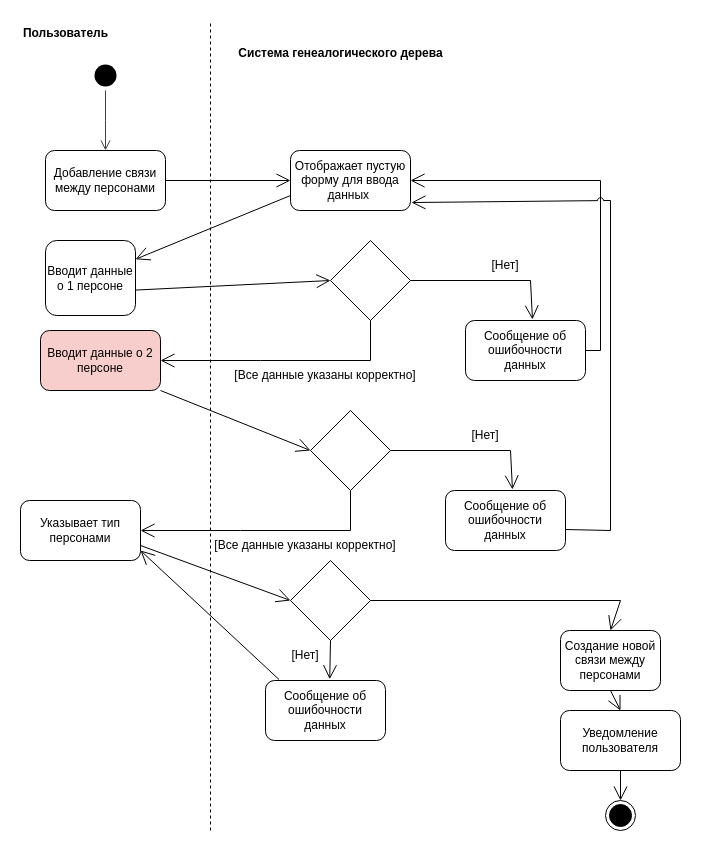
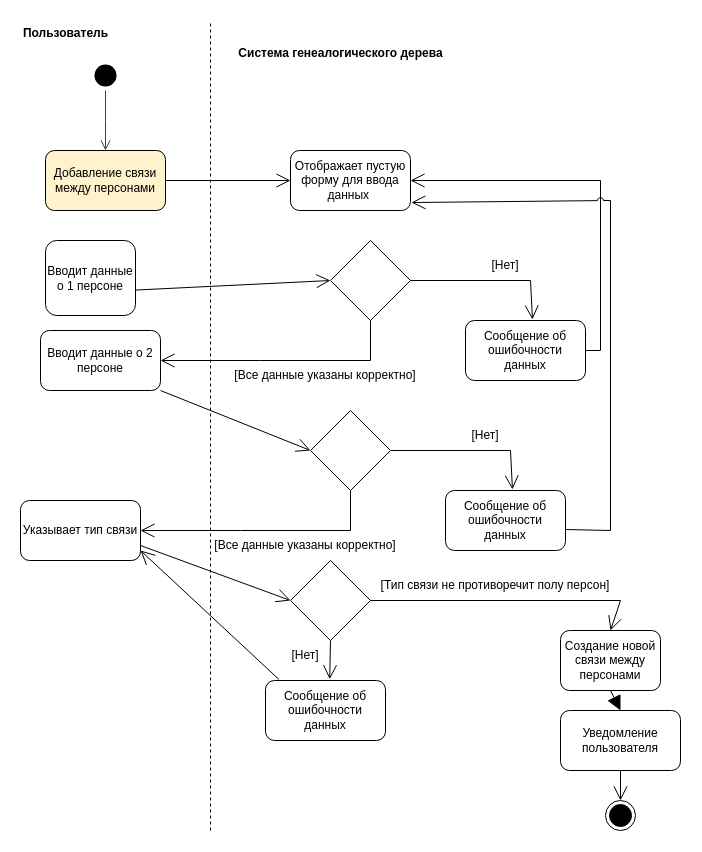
(106, 181) -> (106, 181)
(214, 227) -> none
(101, 361) -> (101, 361)
(81, 531) -> (81, 531)
none -> (496, 586)
(616, 701) -> (613, 696)
